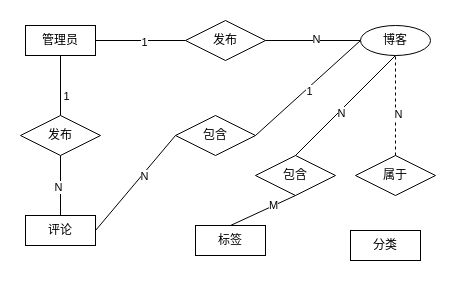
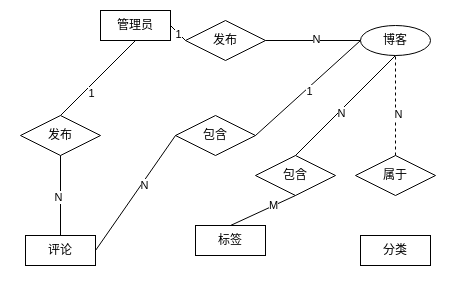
(61, 41) -> (136, 26)
(61, 231) -> (61, 251)
(386, 246) -> (396, 251)
